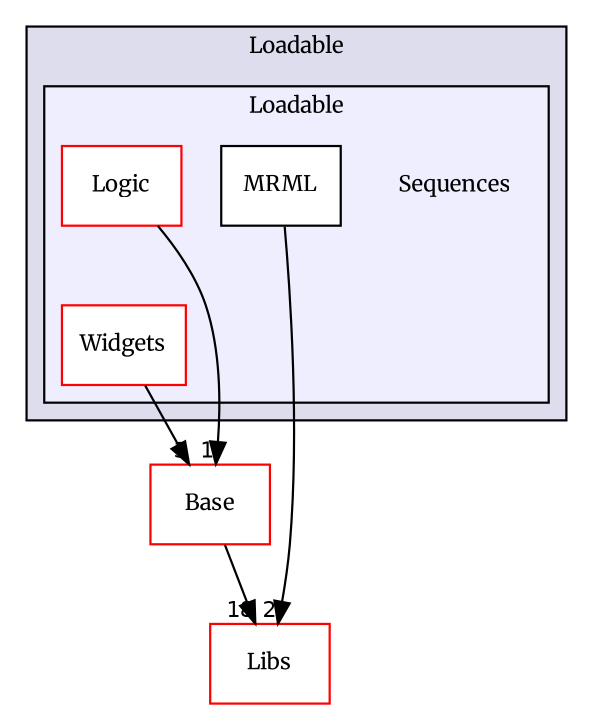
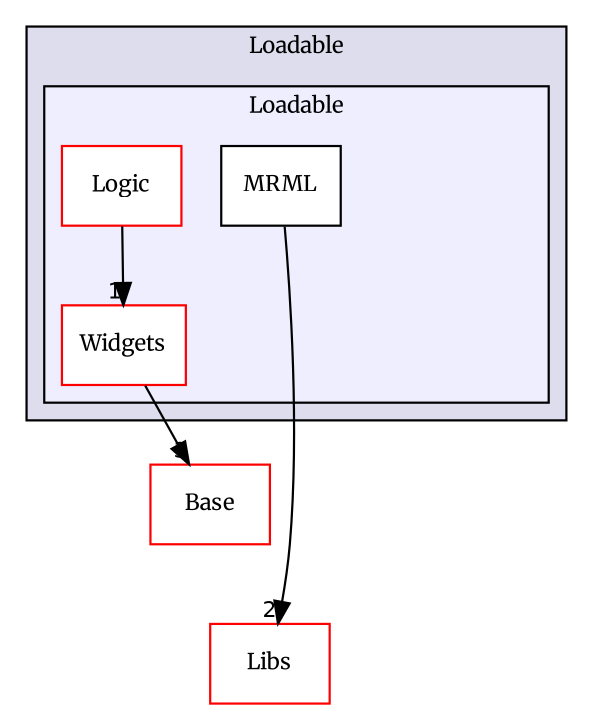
(456, 186) -> none
(212, 327) -> (123, 255)
(236, 574) -> none
